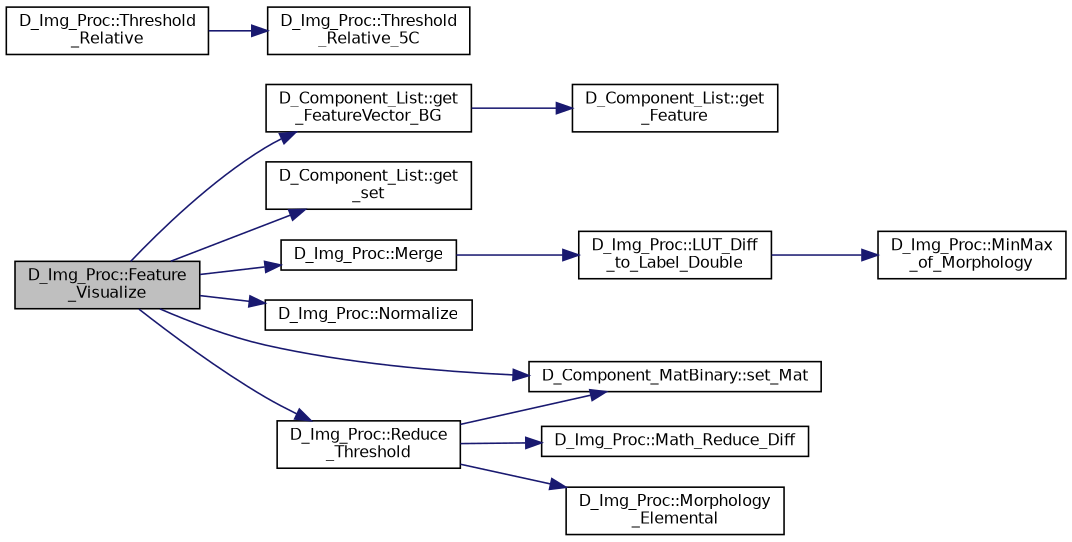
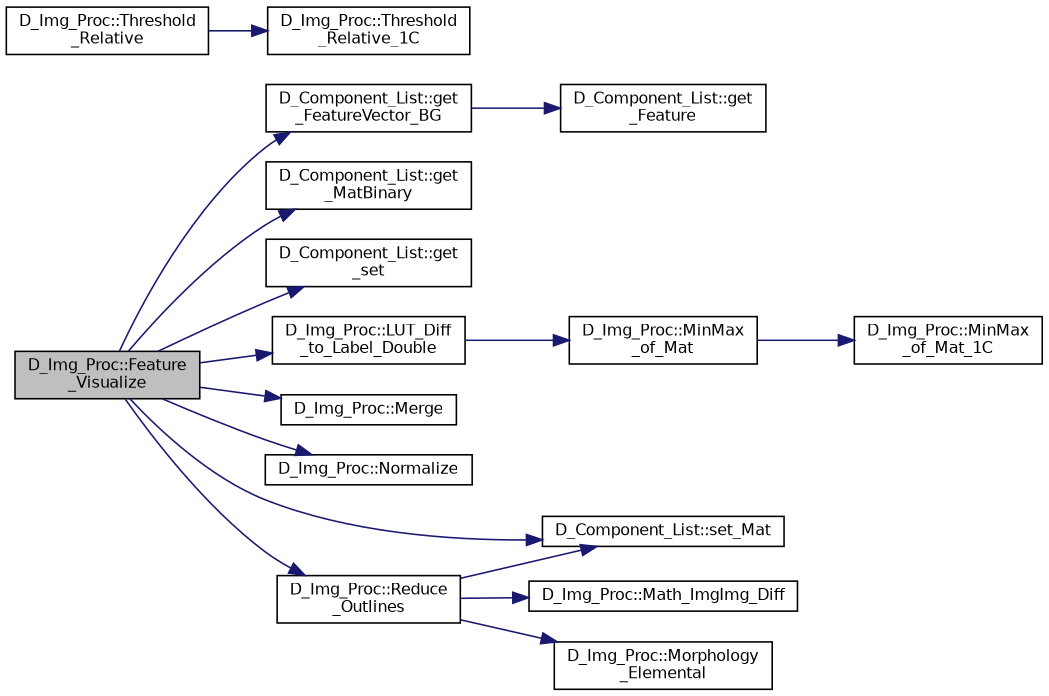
(369, 31) -> (369, 31)
none -> (369, 186)
(510, 255) -> (228, 359)
(972, 255) -> (663, 340)
none -> (948, 340)
(675, 377) -> (663, 531)
(675, 441) -> (663, 596)
(369, 445) -> (369, 599)
